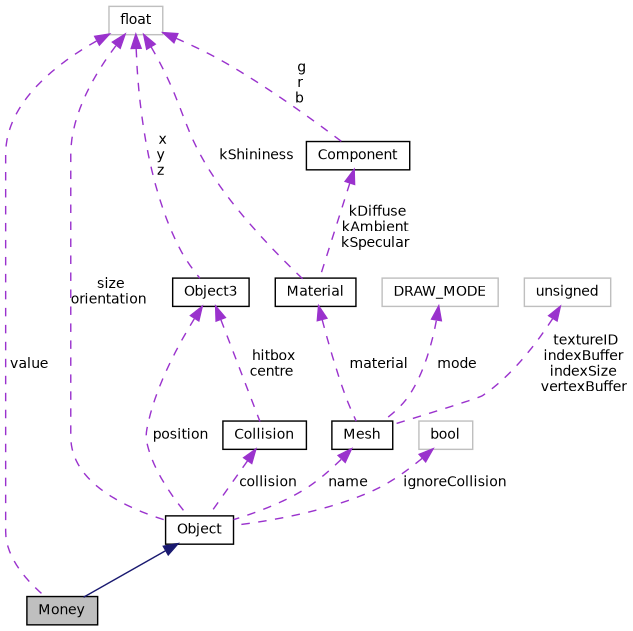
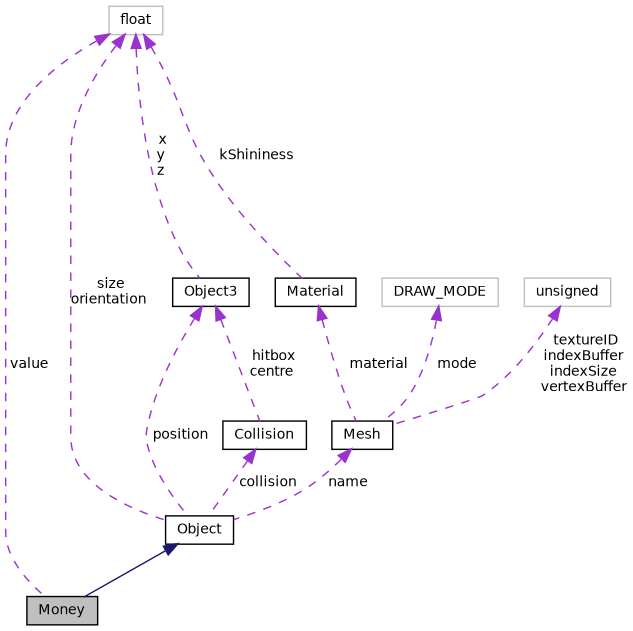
(358, 156) -> none
(446, 435) -> none
